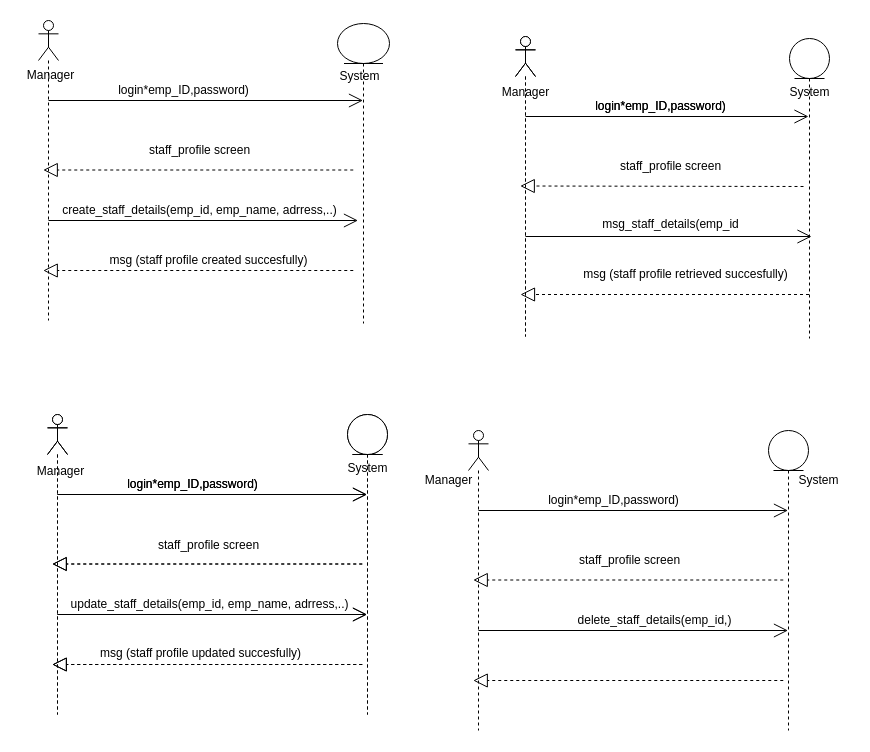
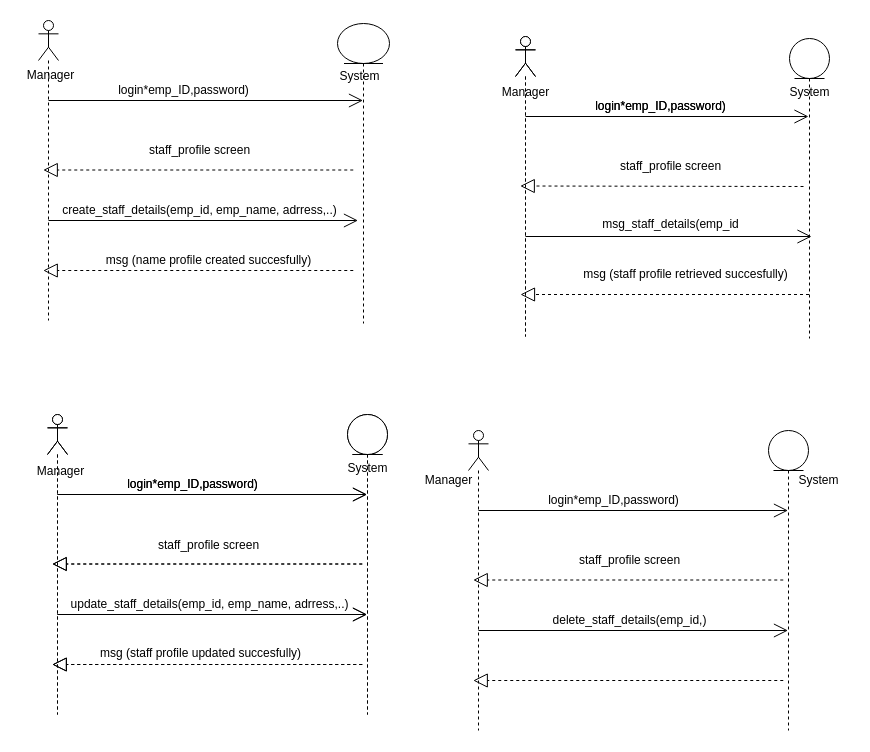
(209, 261) -> (209, 261)
(655, 621) -> (630, 621)
